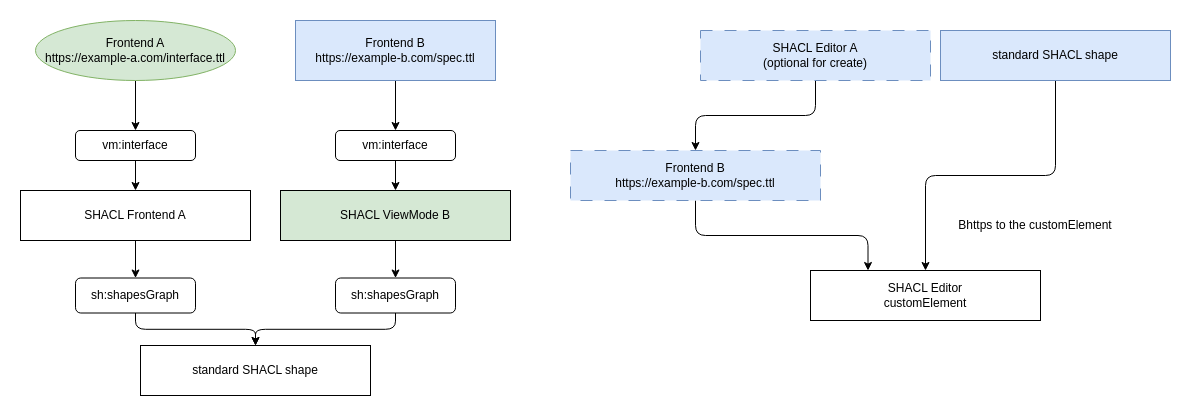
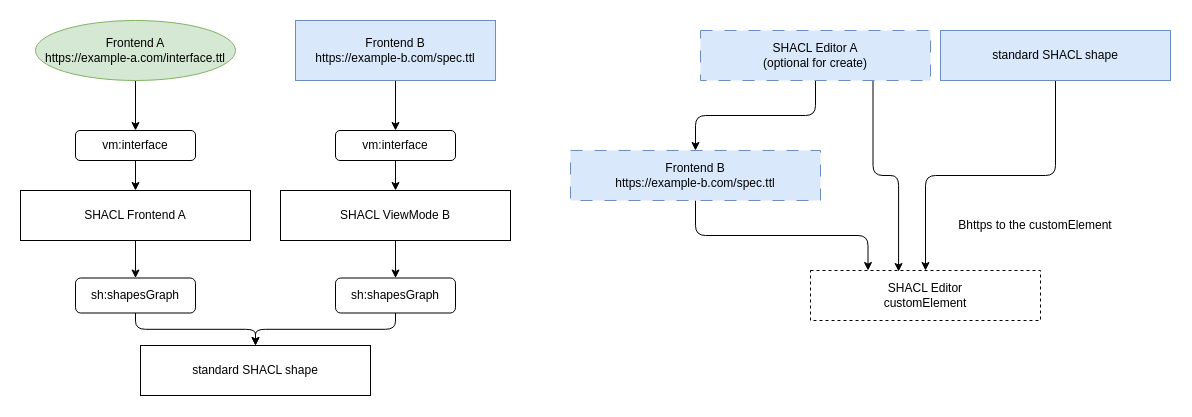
none -> (883, 176)
(396, 216) -> (396, 216)
(926, 296) -> (926, 296)
